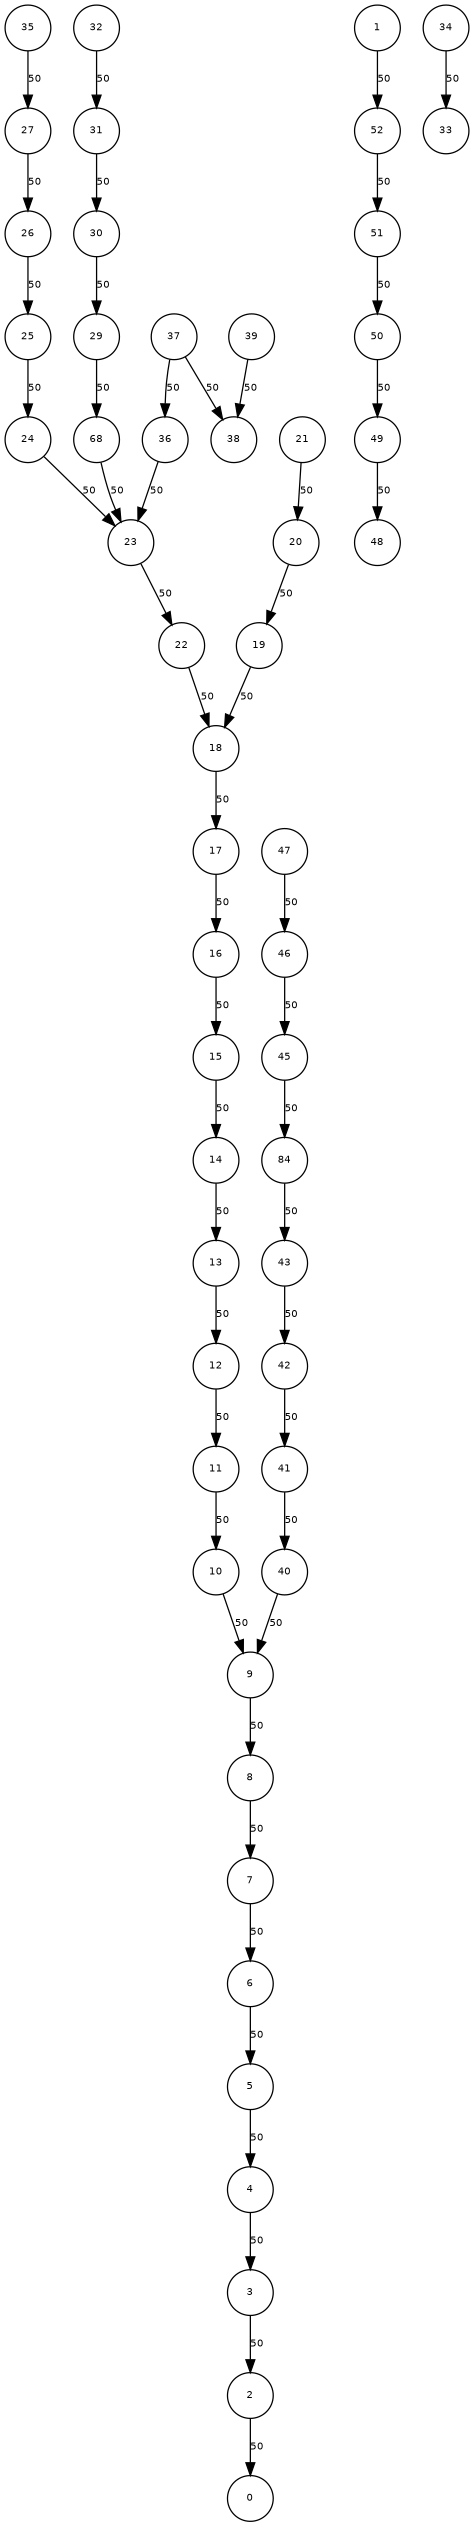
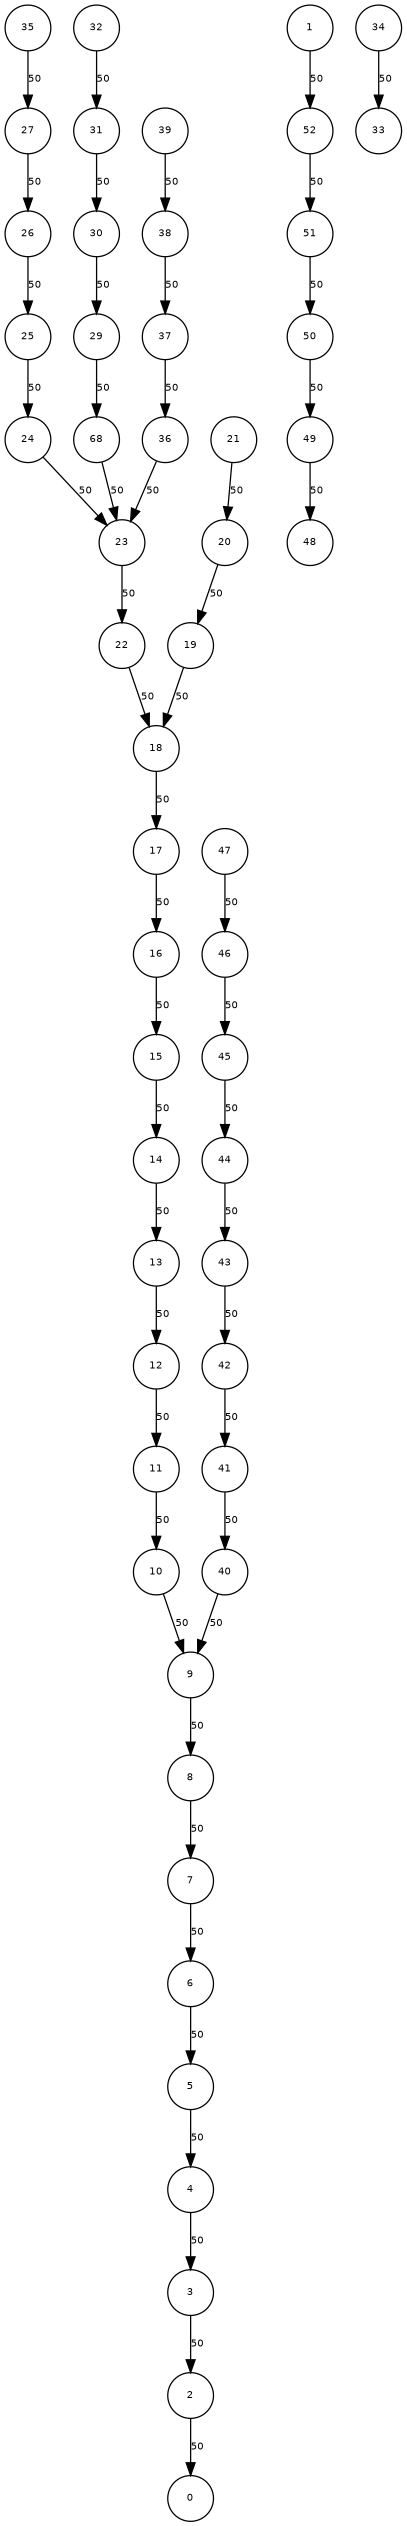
(201, 383) -> (165, 279)
(285, 1160) -> (225, 1160)
